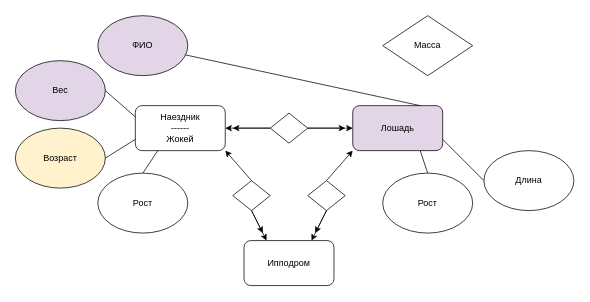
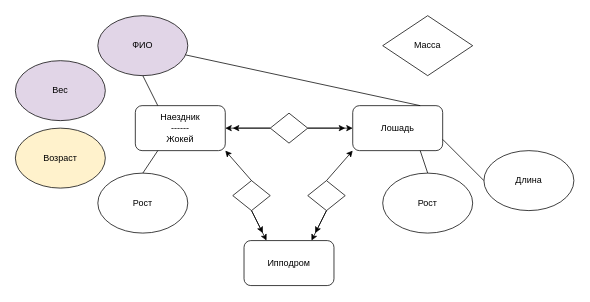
none -> (150, 90)
(120, 103) -> none
(398, 128) -> (398, 128)
(120, 149) -> none
